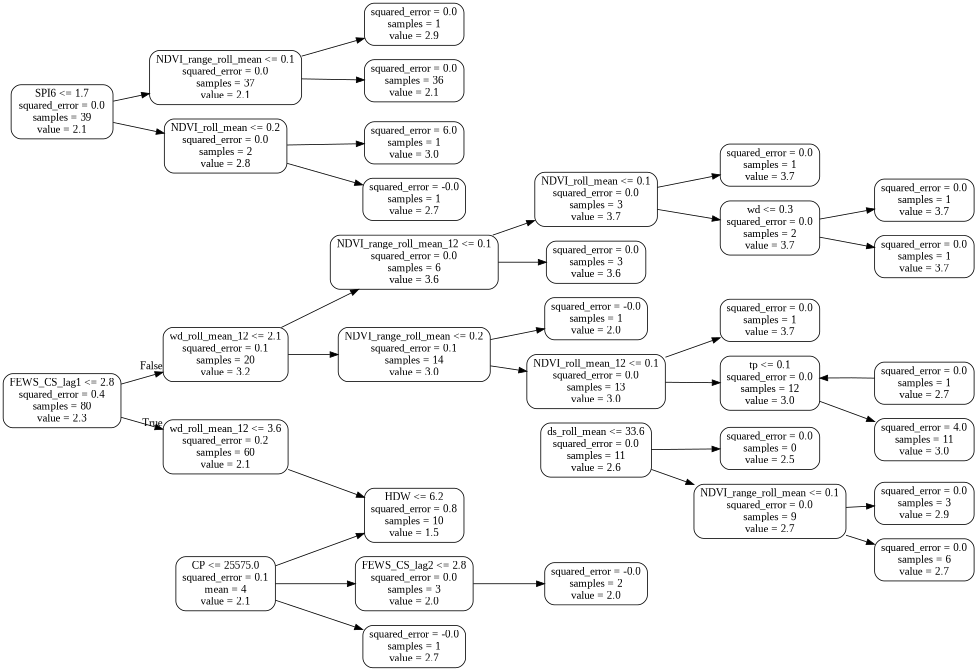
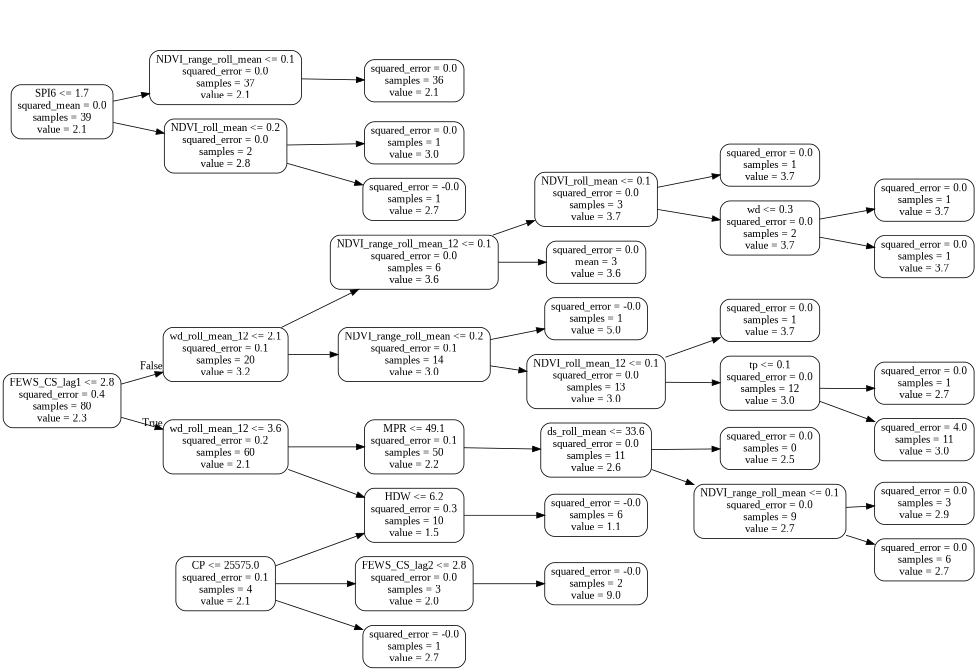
(414, 24) -> none
(62, 112) -> (62, 112)
(414, 143) -> (414, 143)
(596, 262) -> (596, 262)
(596, 319) -> (596, 319)
(851, 378) -> (843, 389)
none -> (414, 447)
(414, 515) -> (414, 515)
none -> (596, 515)
(226, 584) -> (226, 584)
(596, 584) -> (596, 584)
